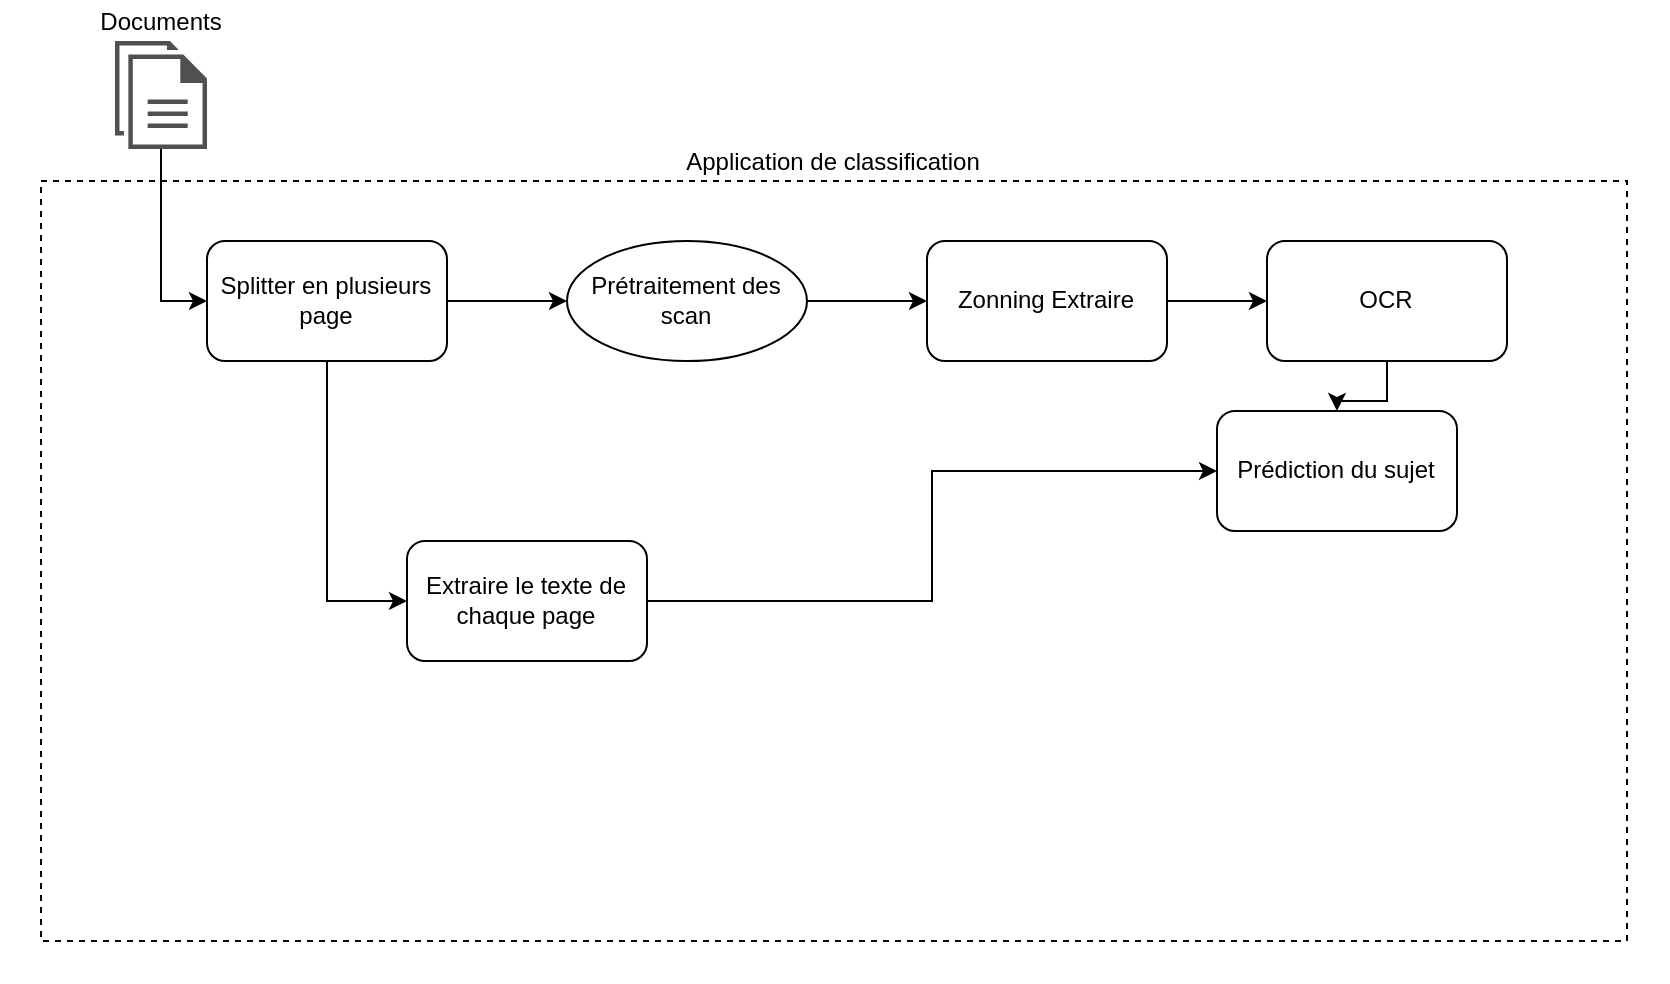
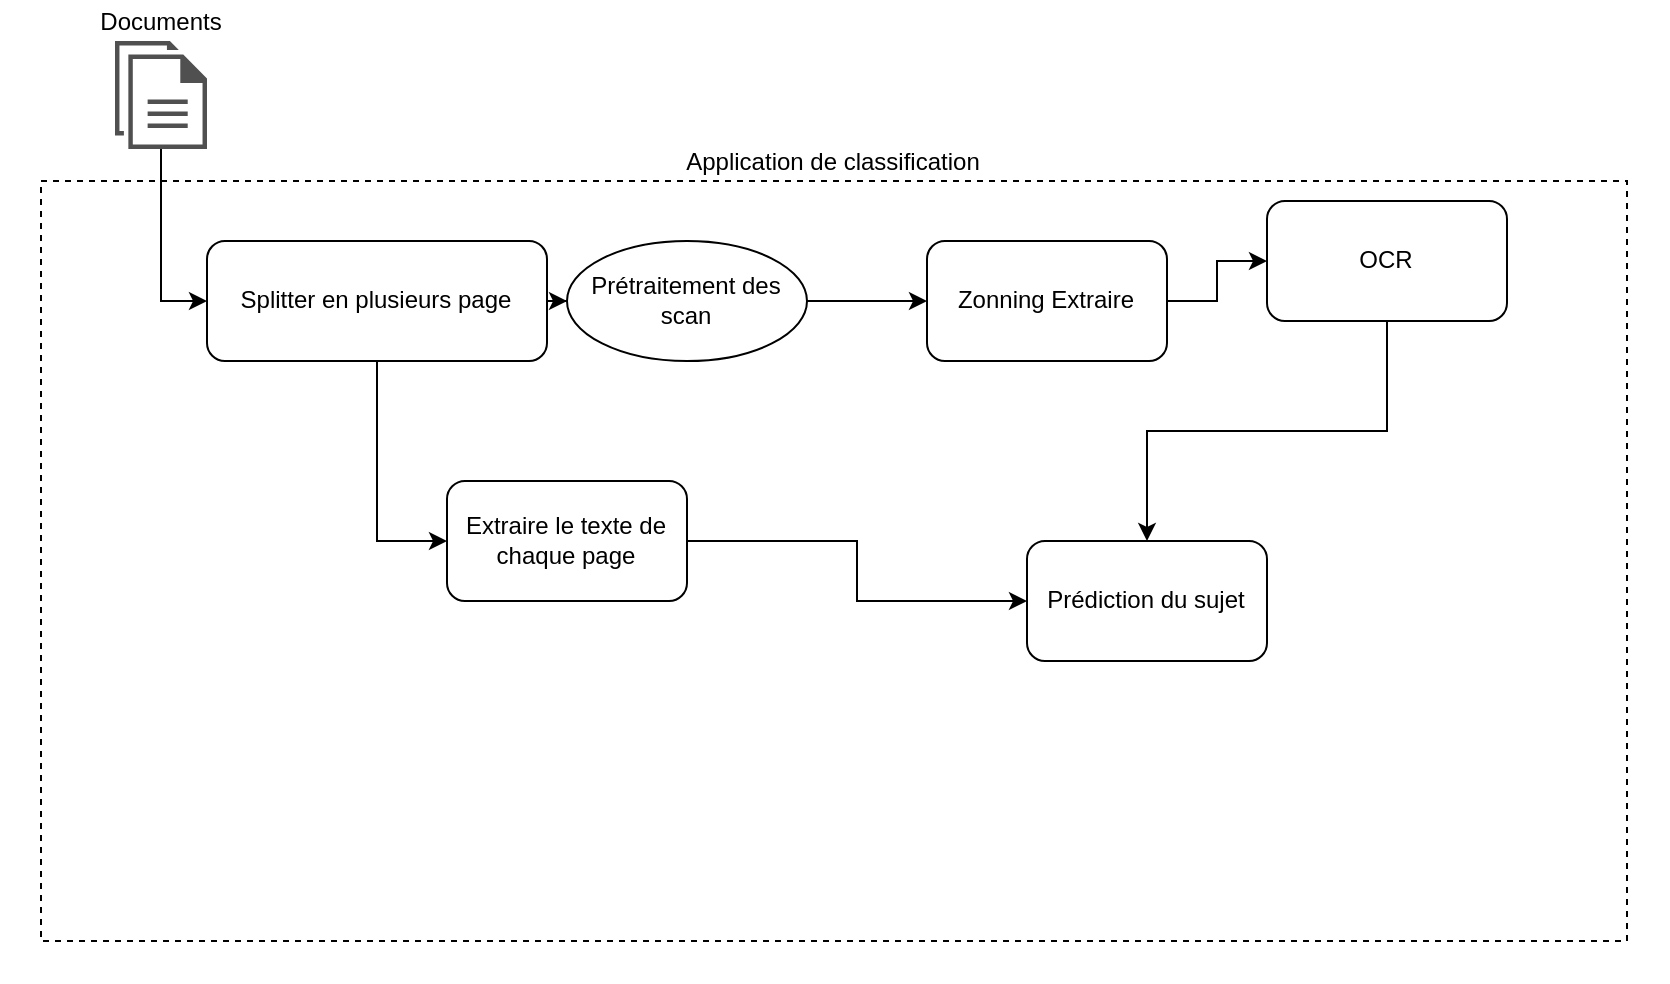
(327, 301) -> (377, 301)
(1387, 301) -> (1387, 261)
(1337, 471) -> (1147, 601)
(527, 601) -> (567, 541)
